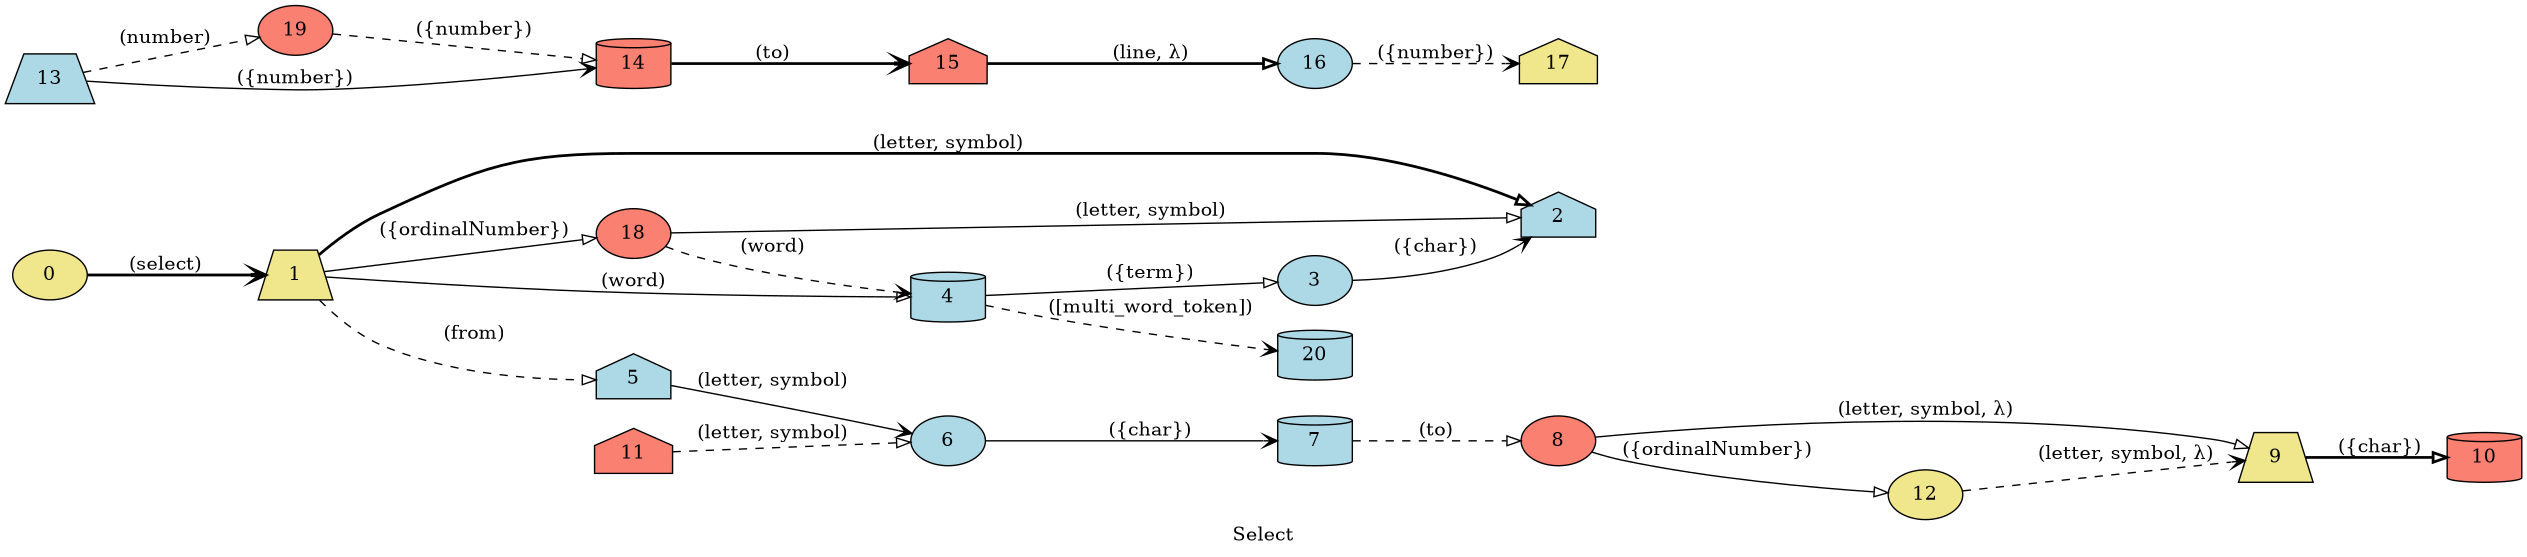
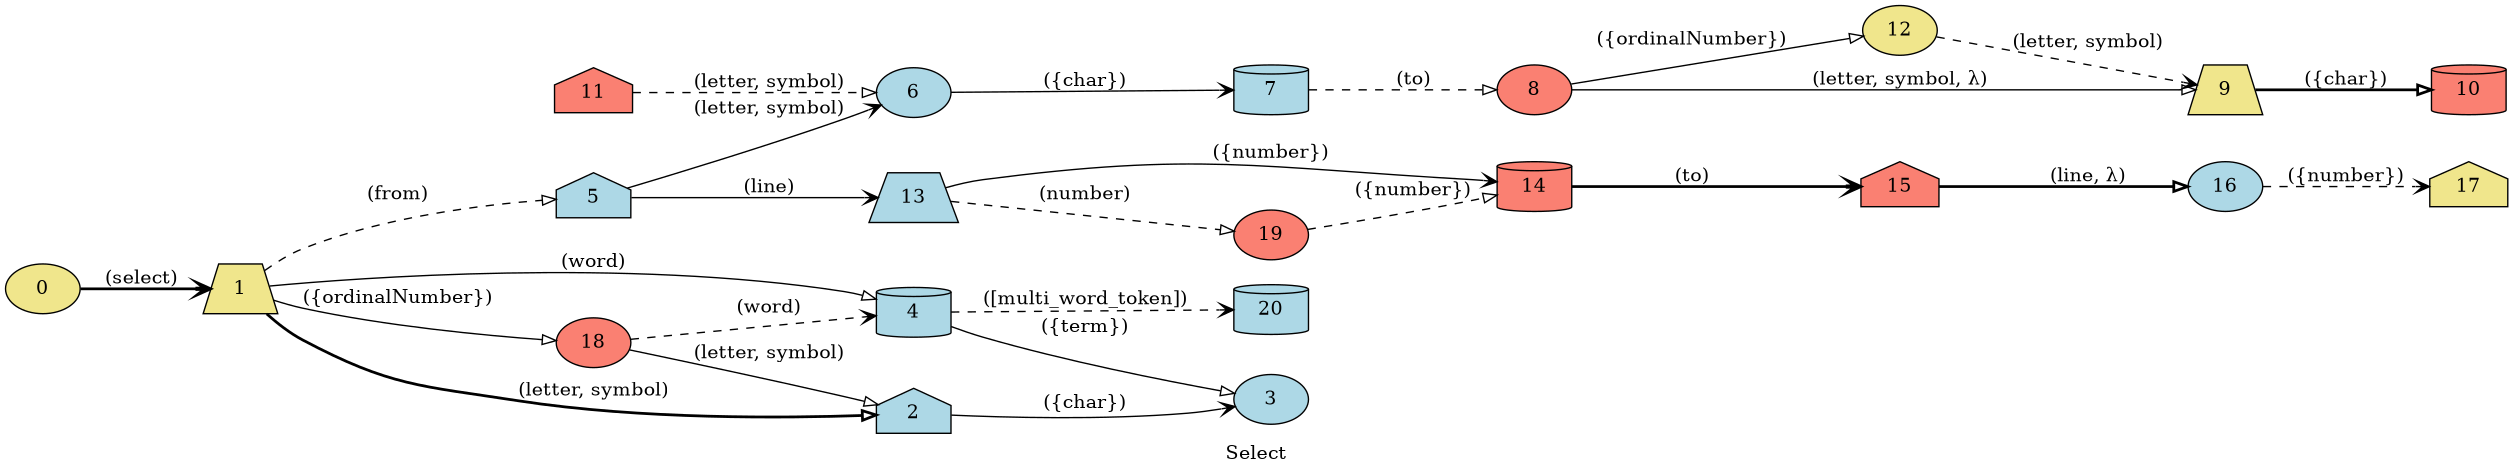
none -> (748, 198)
(1438, 272) -> (1086, 418)
(2126, 454) -> (2088, 42)
